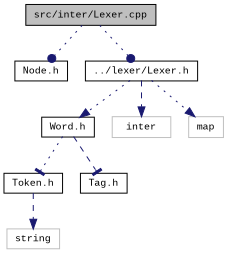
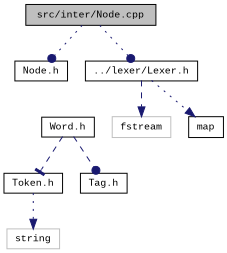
(91, 15) -> (91, 15)
(109, 96) -> none
(142, 127) -> (142, 127)
(206, 127) -> (206, 127)
(52, 153) -> (52, 153)
(84, 153) -> (84, 153)
(33, 206) -> (33, 206)
